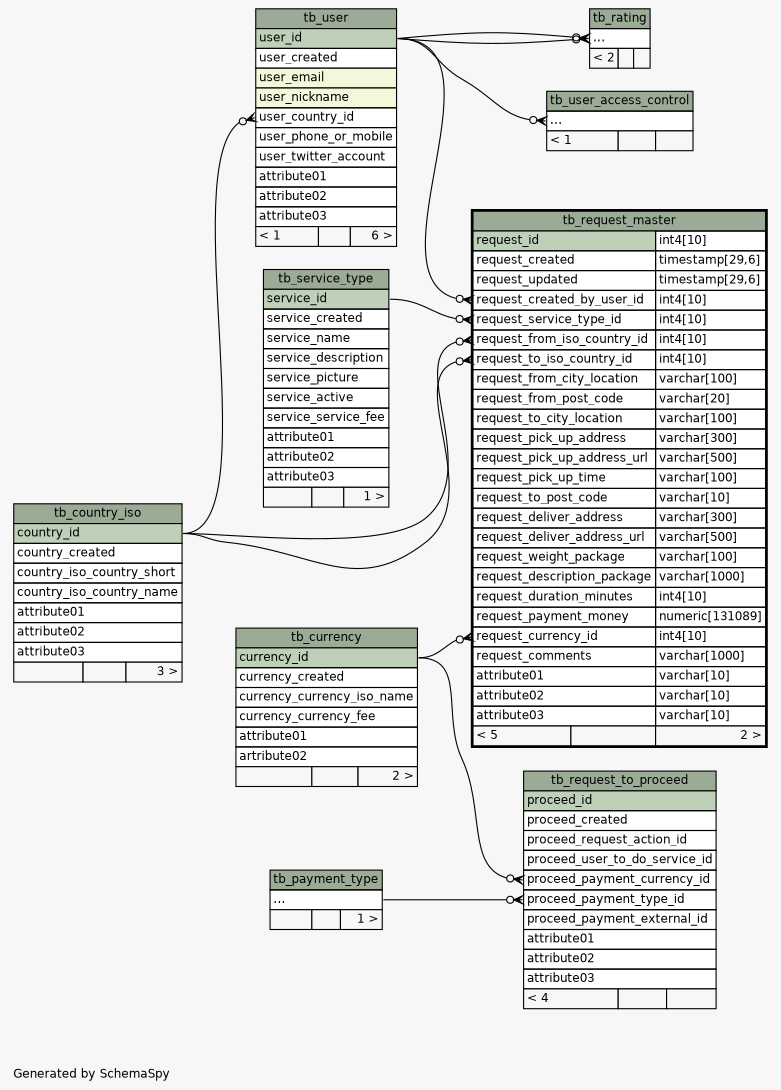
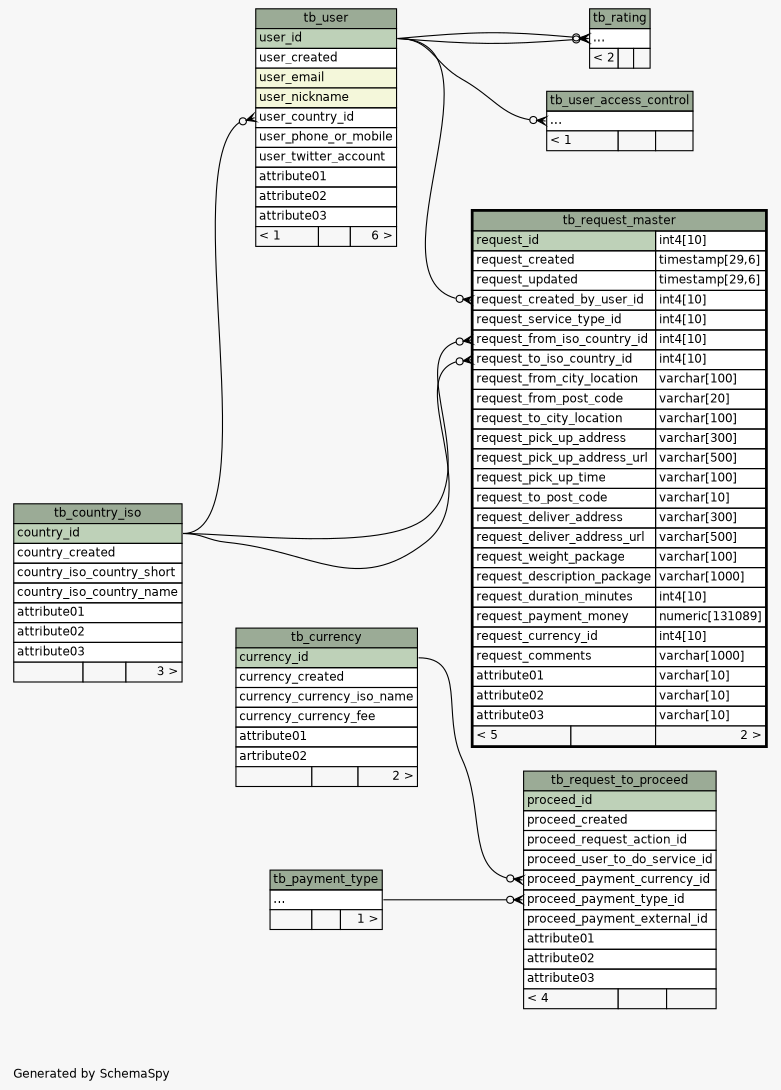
(326, 388) -> none
(439, 652) -> none
